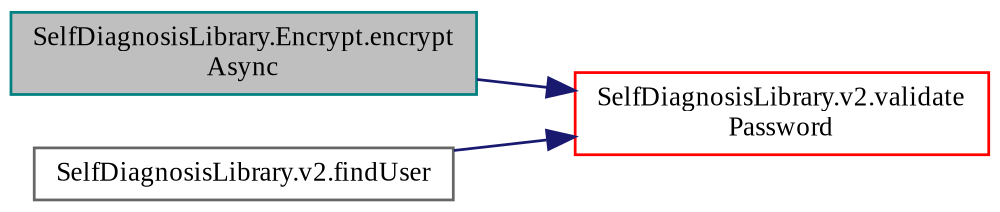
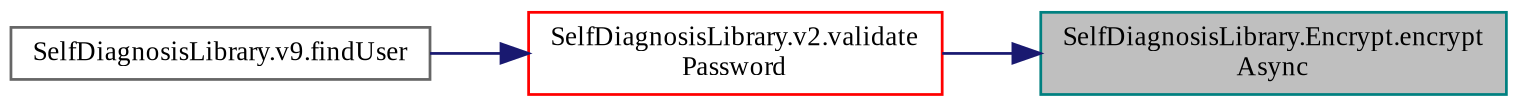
(512, 83) -> (977, 53)
(244, 174) -> (220, 53)
